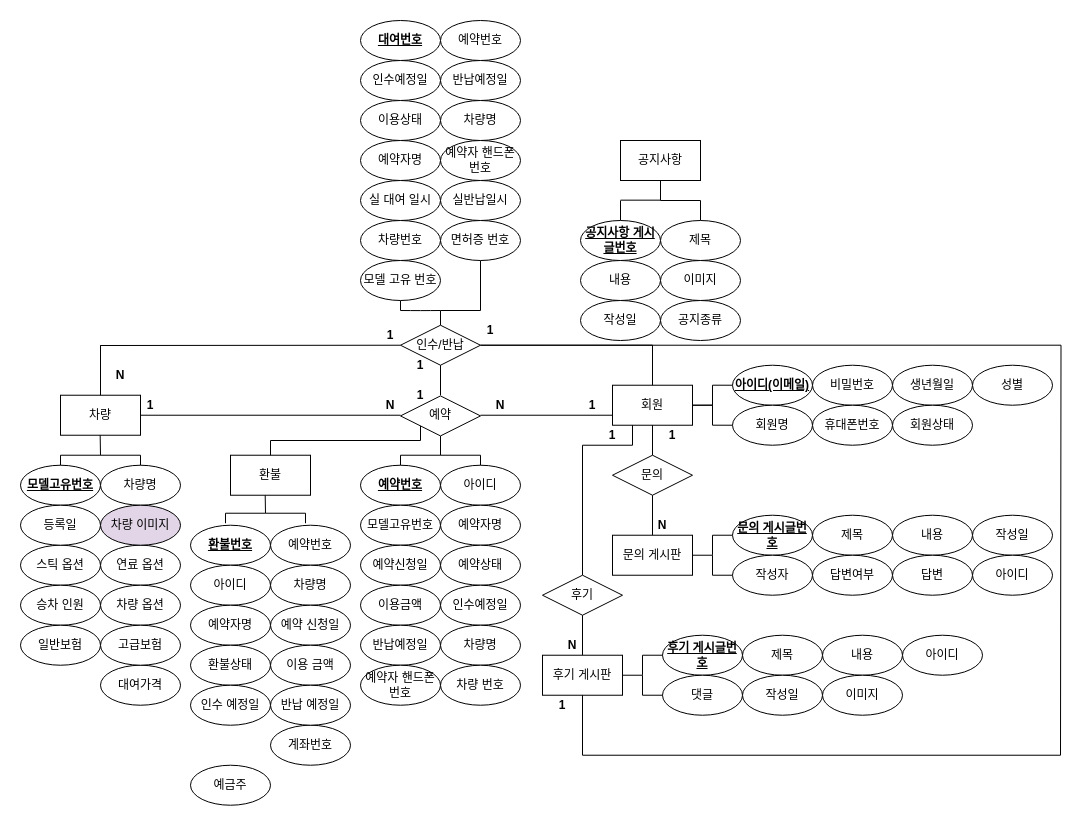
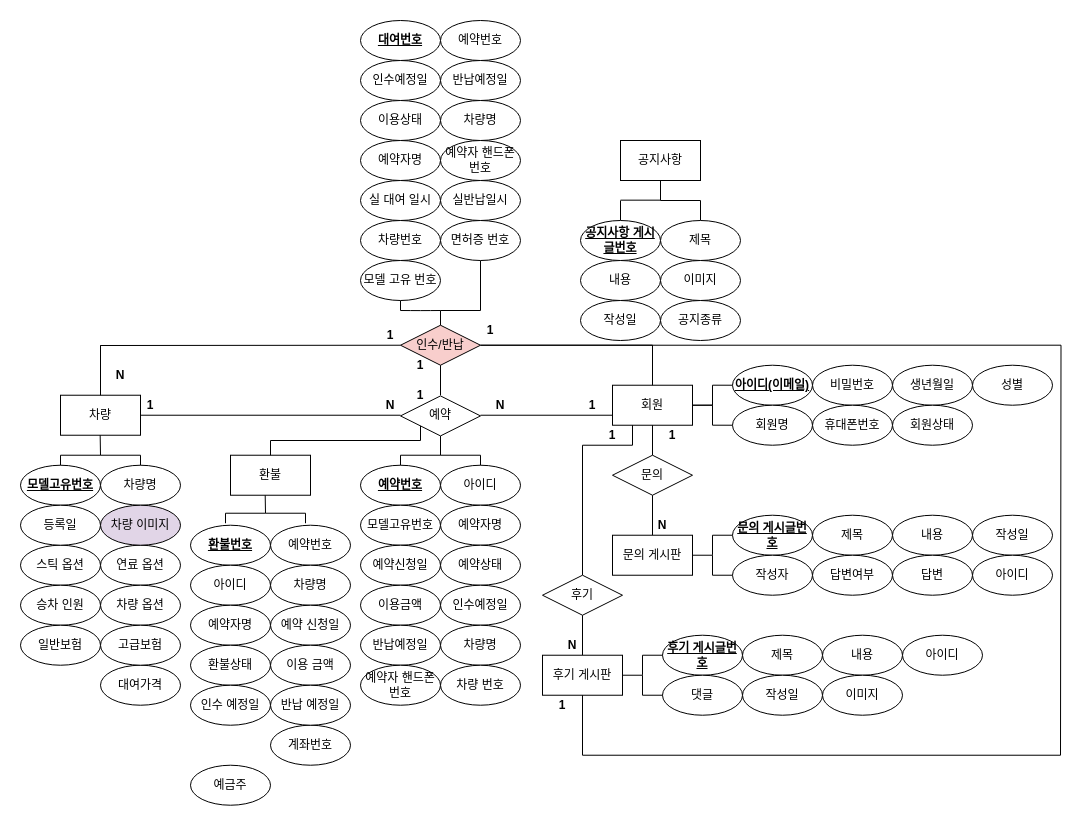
(441, 345) -> (441, 345)
